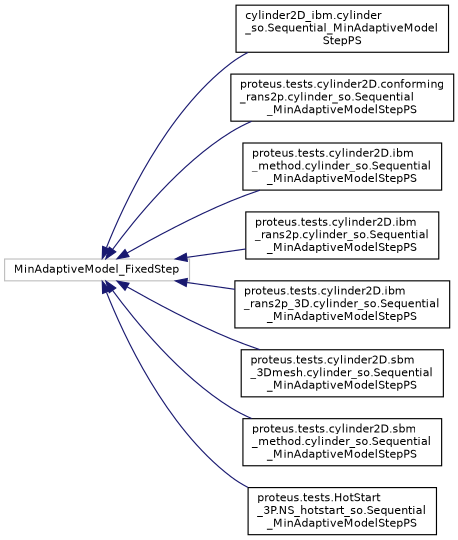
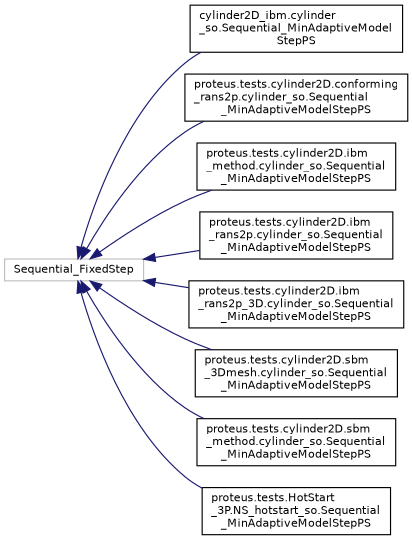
(97, 270) -> (74, 270)
